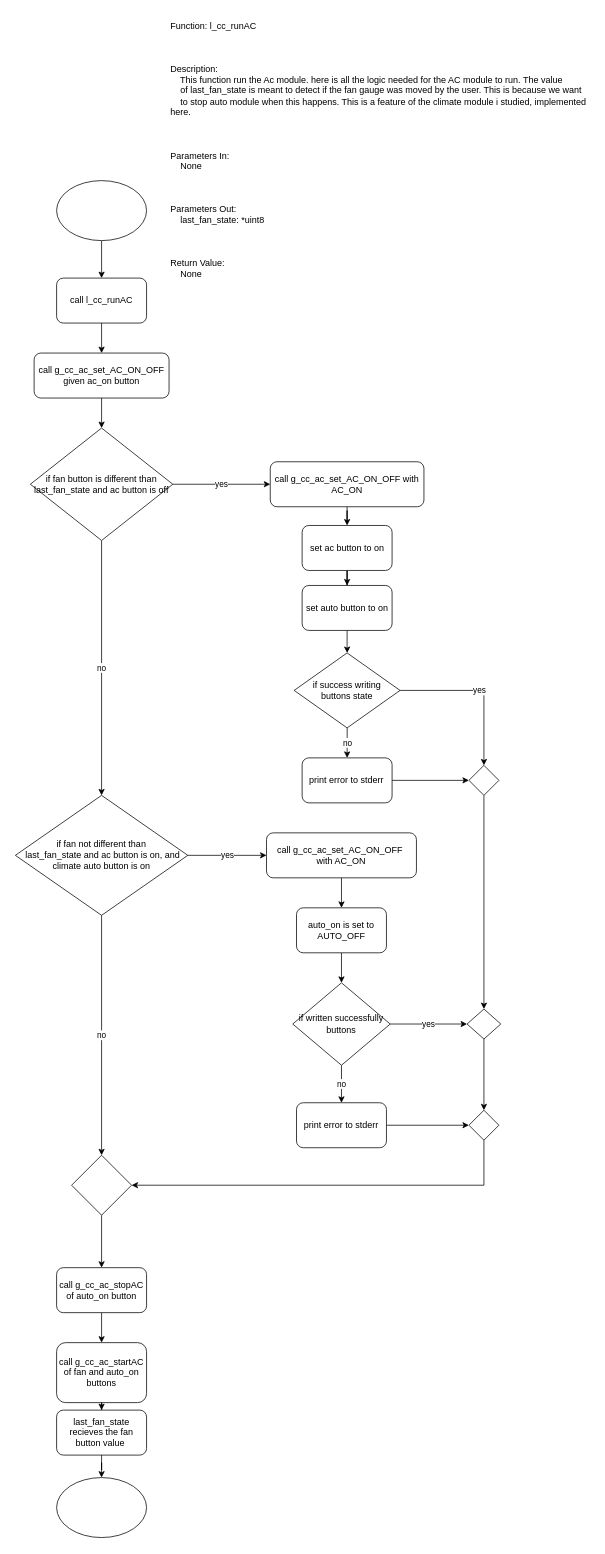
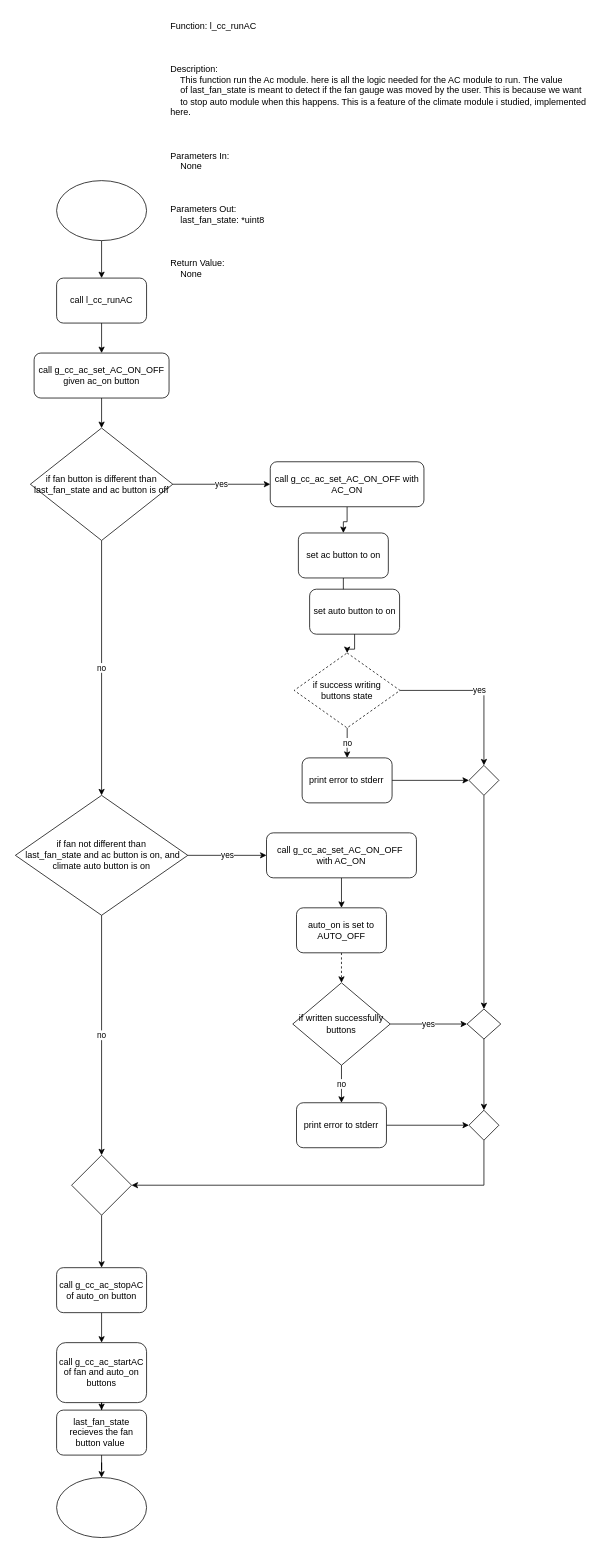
(347, 548) -> (344, 555)
(347, 608) -> (355, 612)
(347, 690) -> (347, 690)
(342, 964) -> (342, 964)
